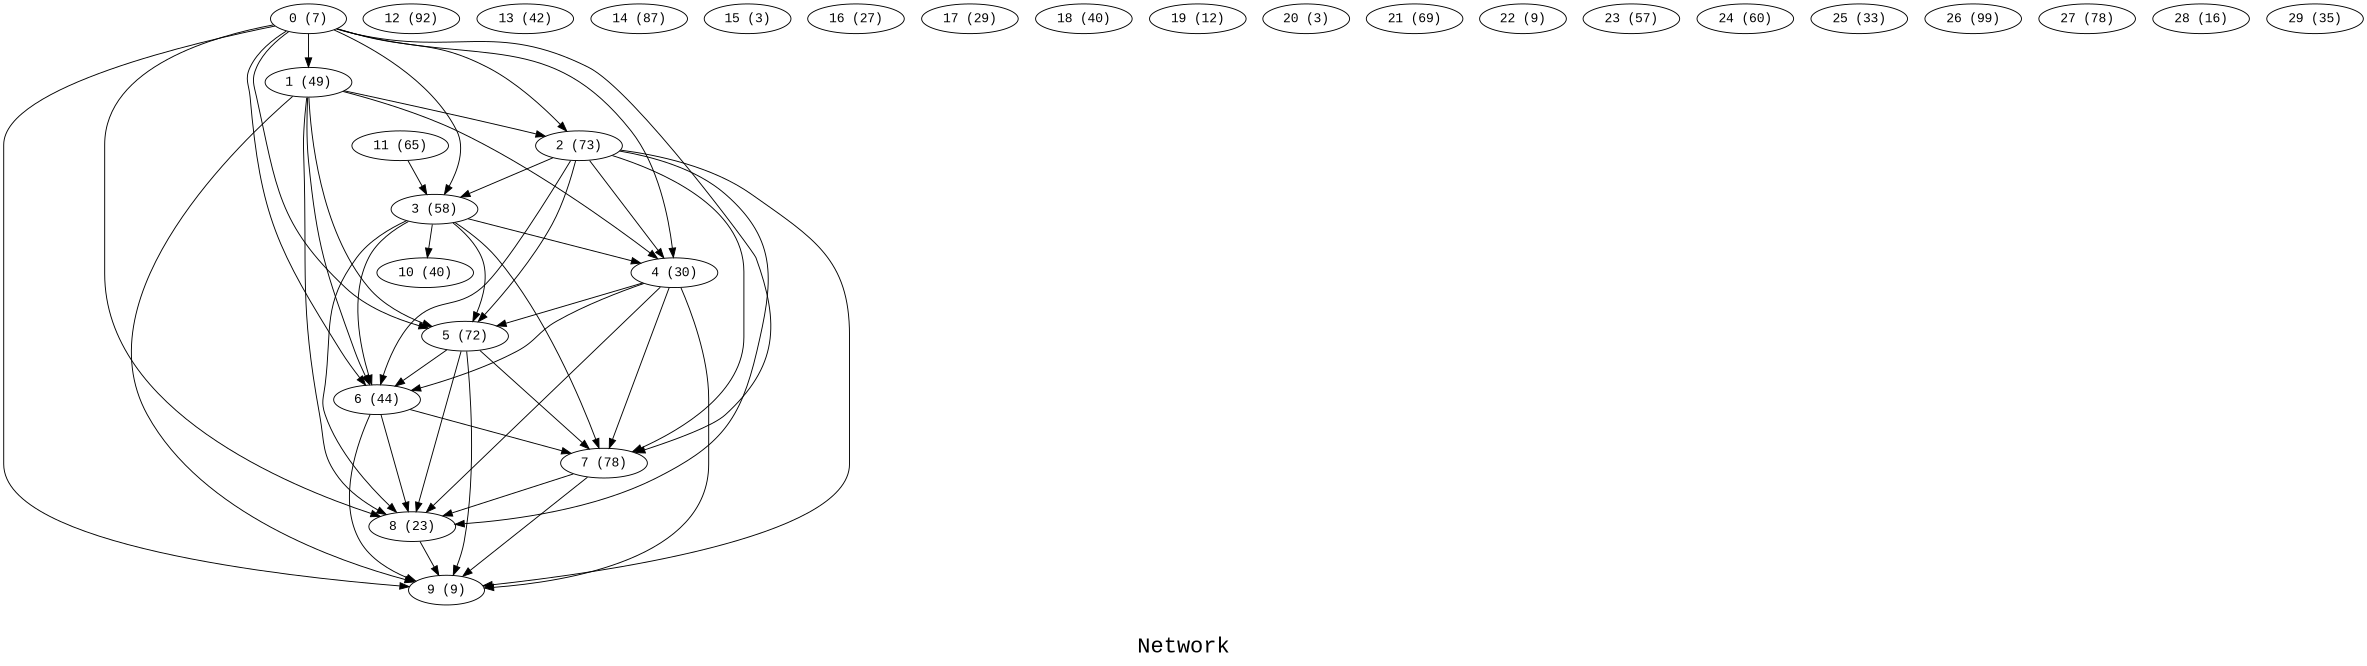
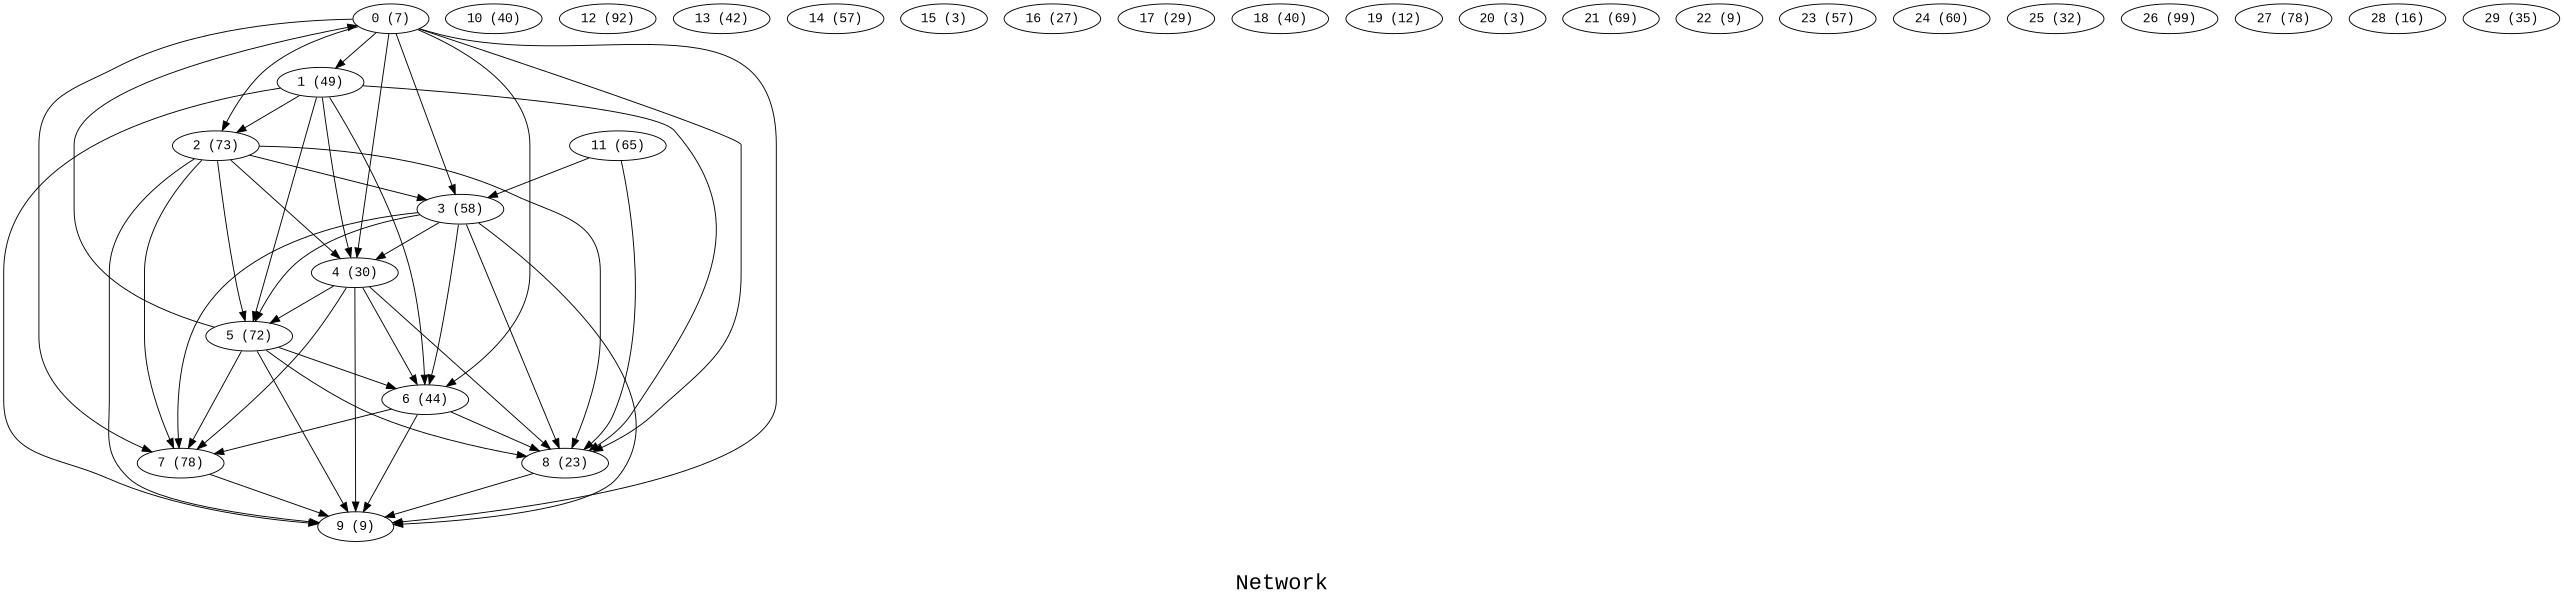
(639, 19) -> (836, 19)
(1859, 19) -> (2056, 19)
(284, 204) -> (83, 123)
(431, 236) -> (633, 446)
(492, 277) -> none
(513, 493) -> (635, 307)
